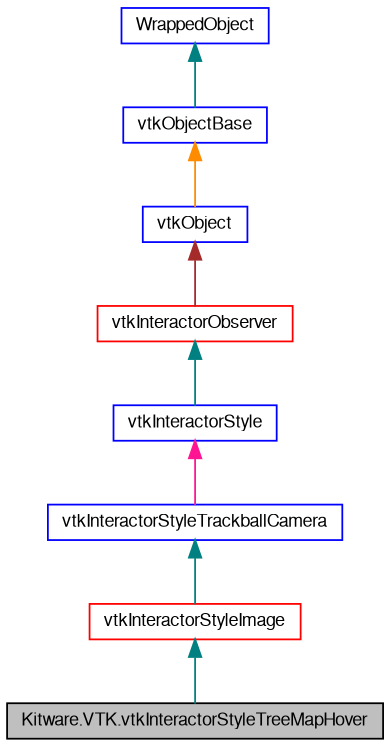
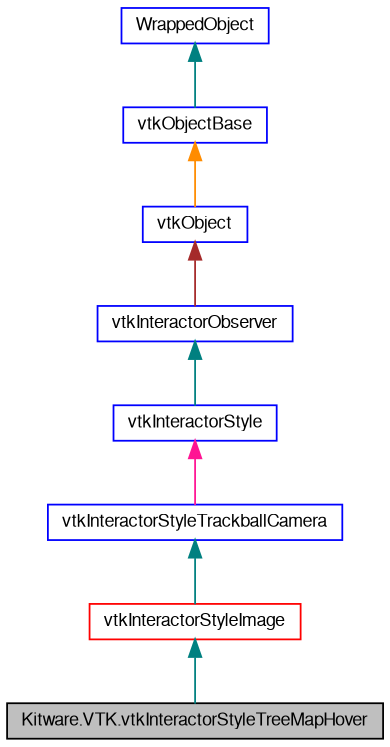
(195, 324) -> (195, 324)
